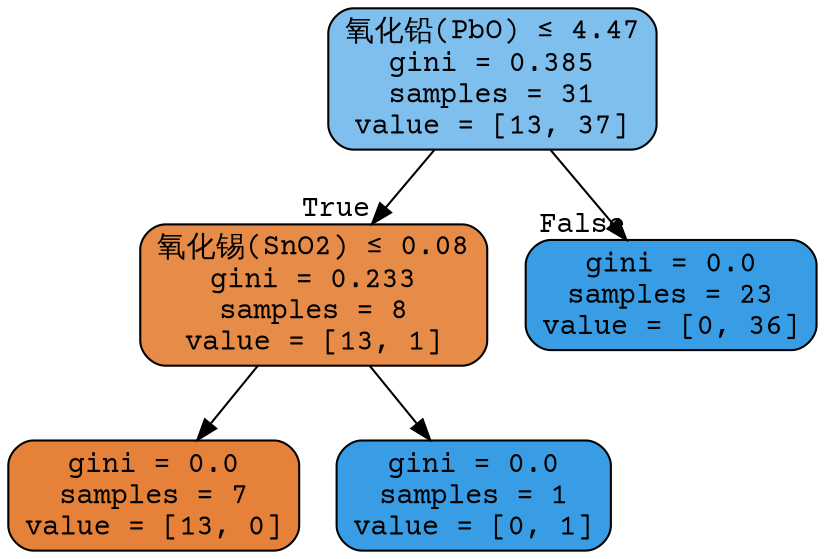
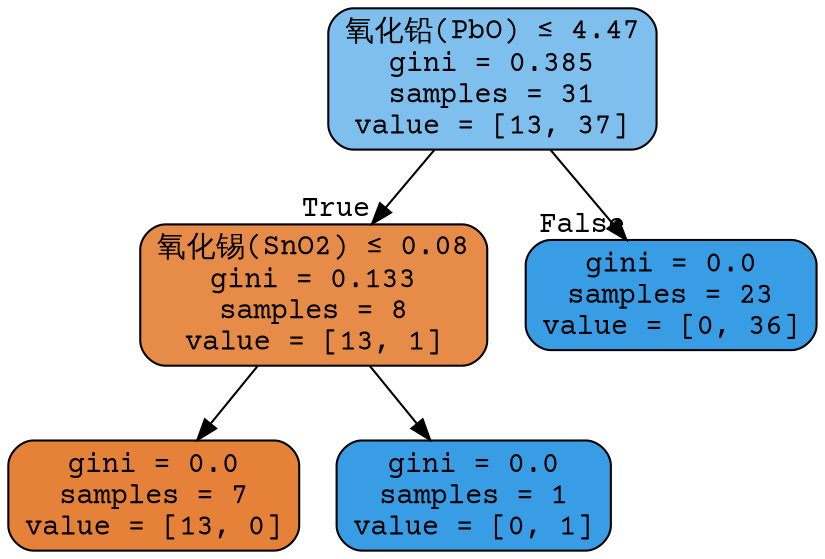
(314, 278) -> (314, 278)
